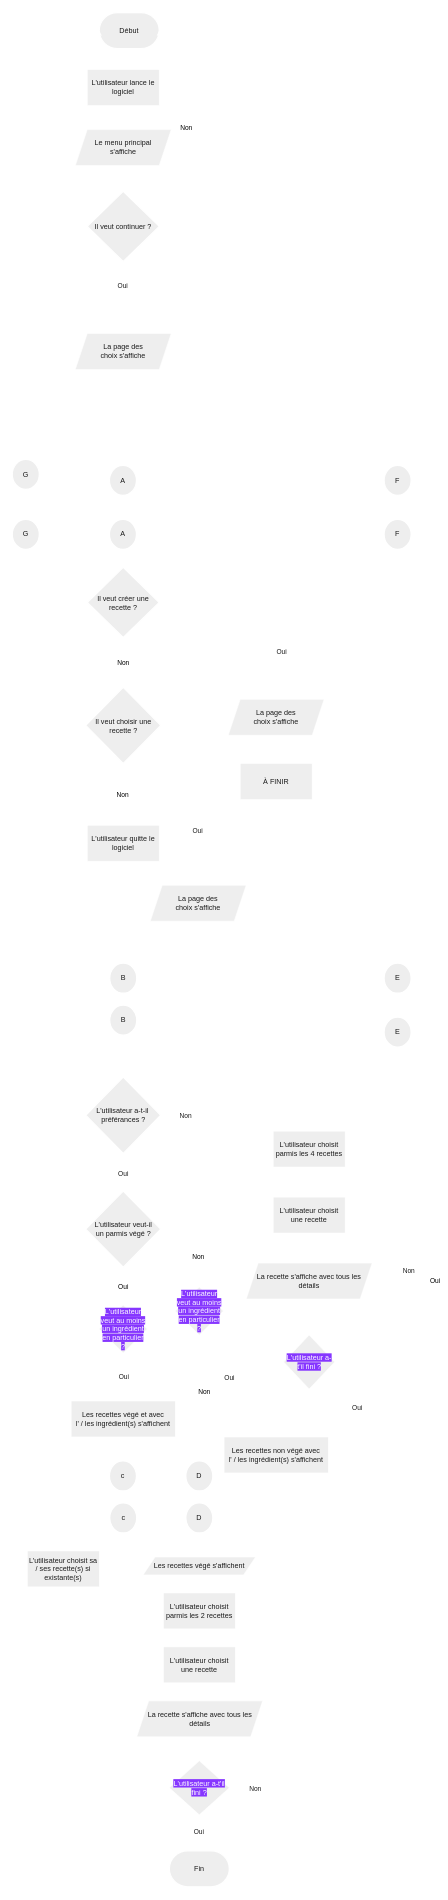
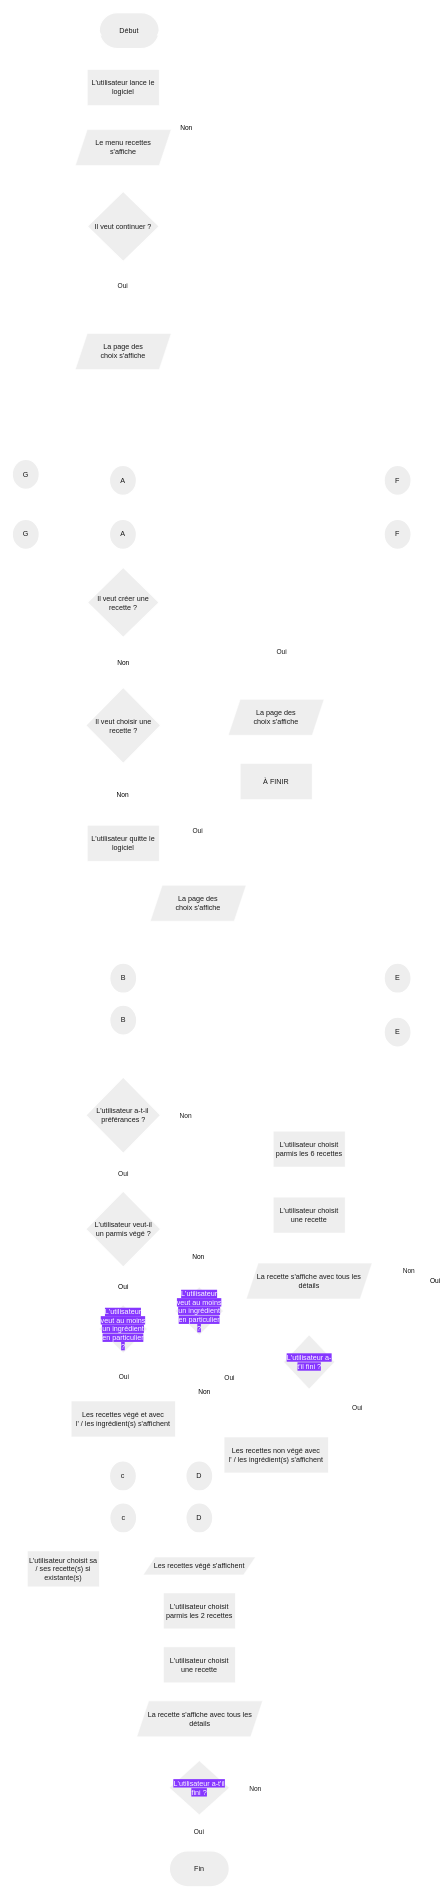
(123, 147) -> (123, 147)
(309, 1149) -> (309, 1149)
